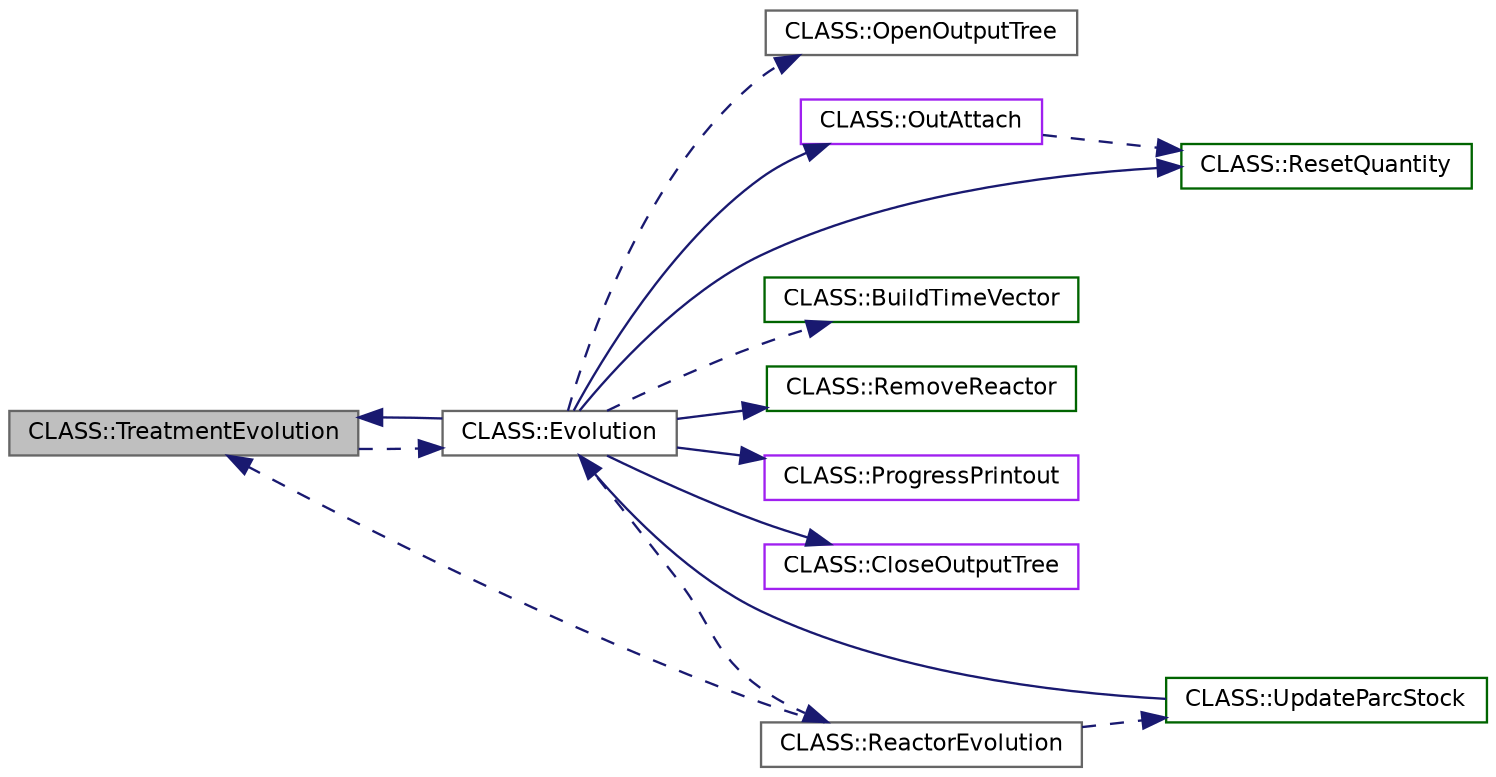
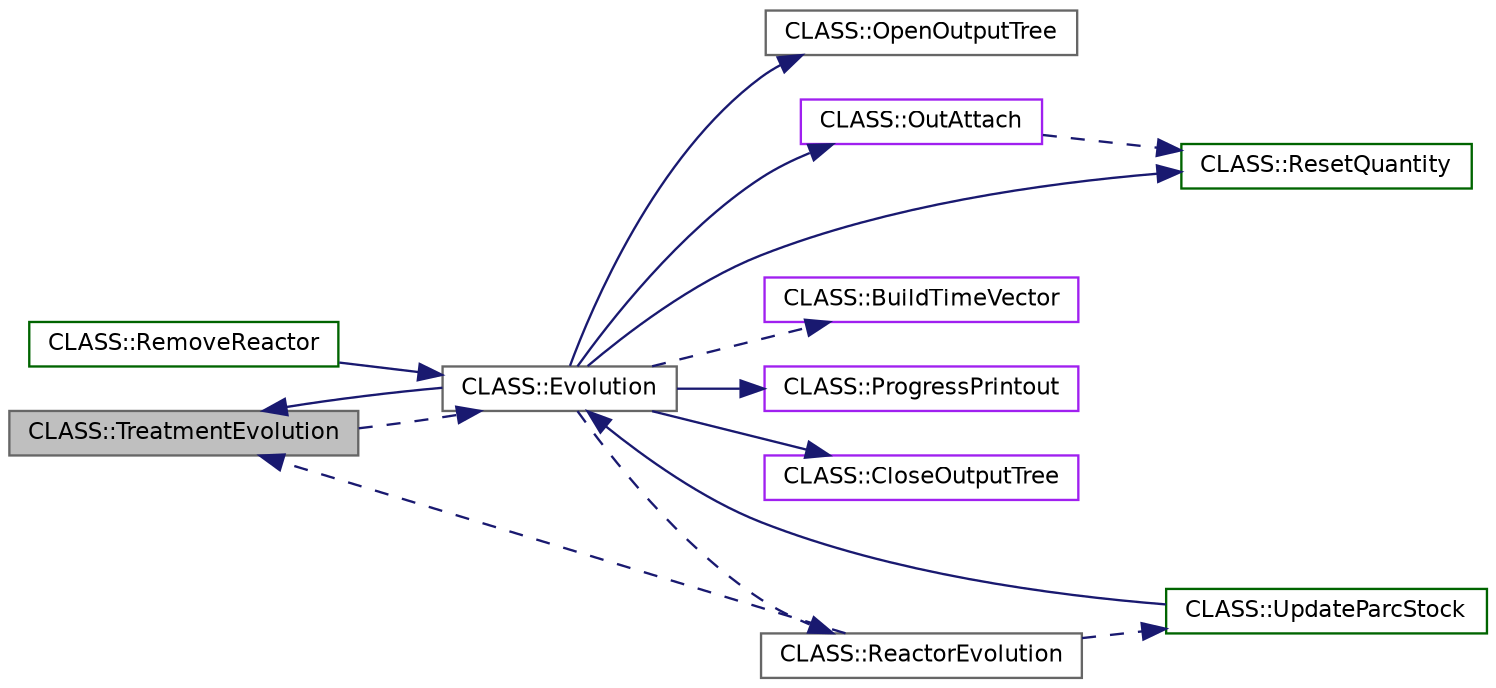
(646, 221) -> (653, 199)
(921, 300) -> (921, 300)
(710, 415) -> (379, 367)
